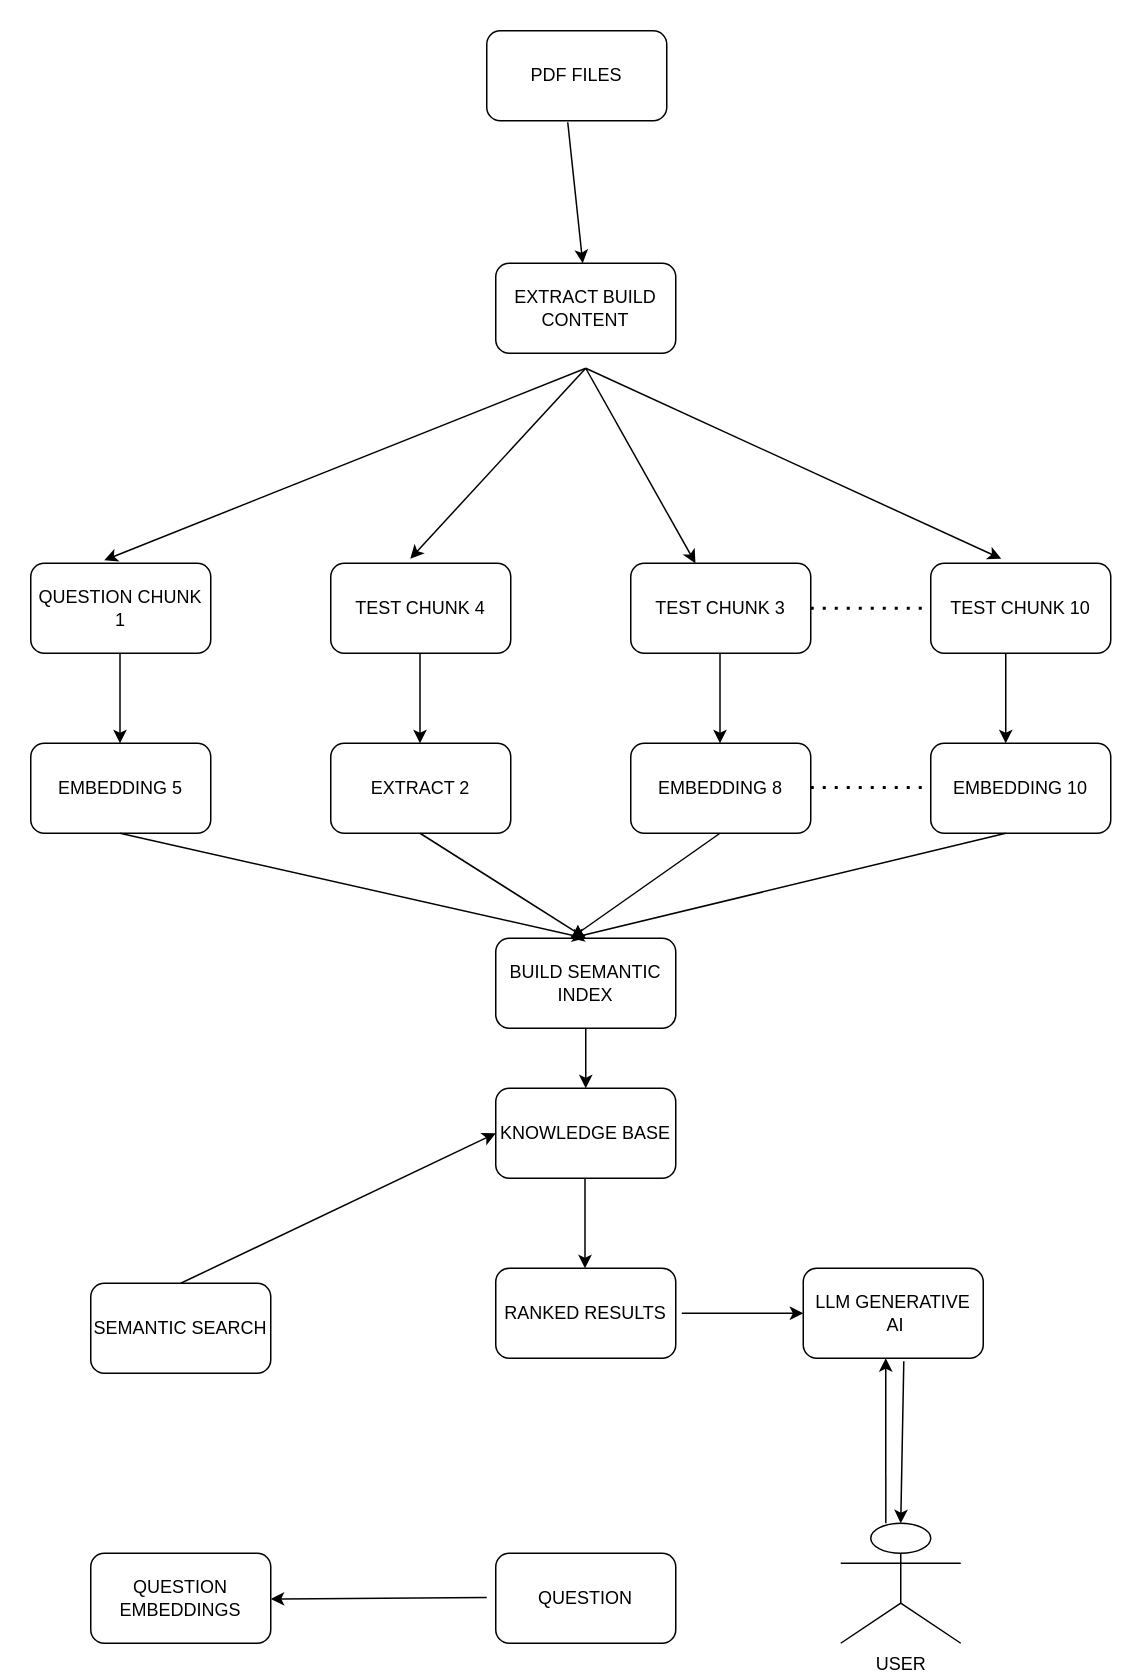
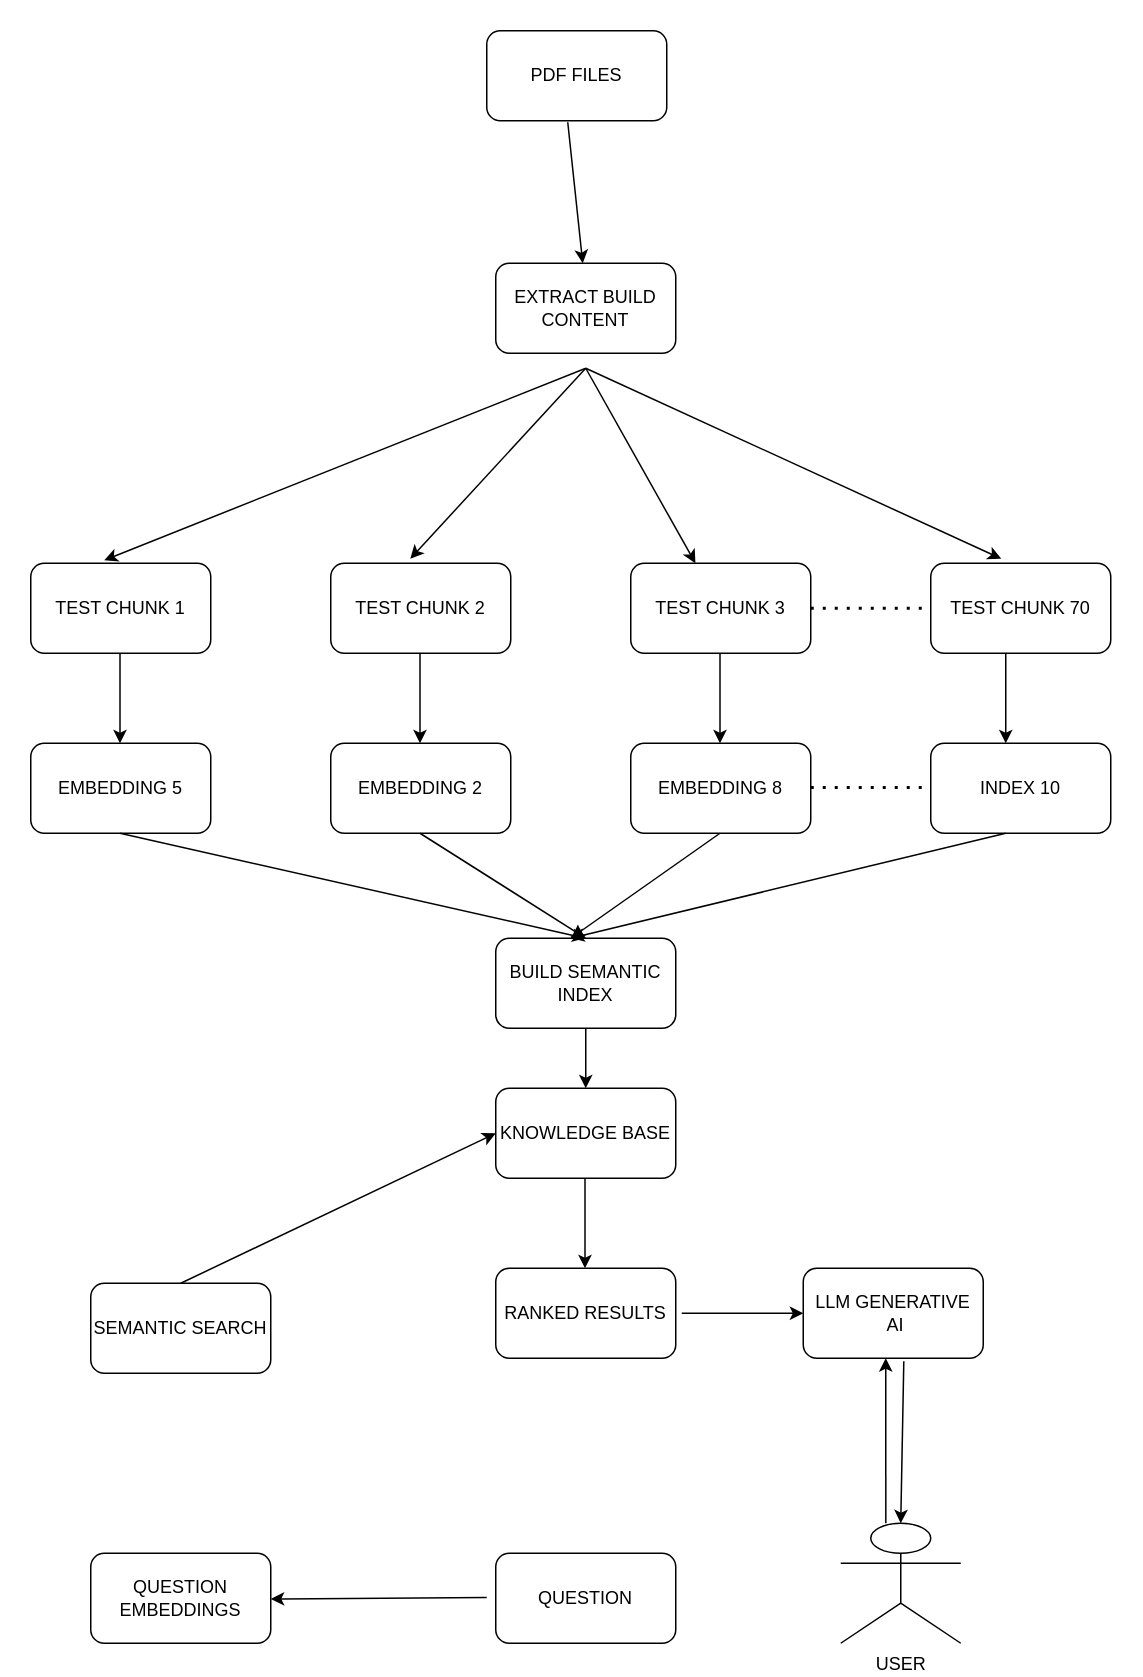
(121, 608) -> (121, 608)
(421, 608) -> (421, 608)
(1021, 608) -> (1021, 608)
(421, 788) -> (421, 788)
(1021, 788) -> (1021, 788)
